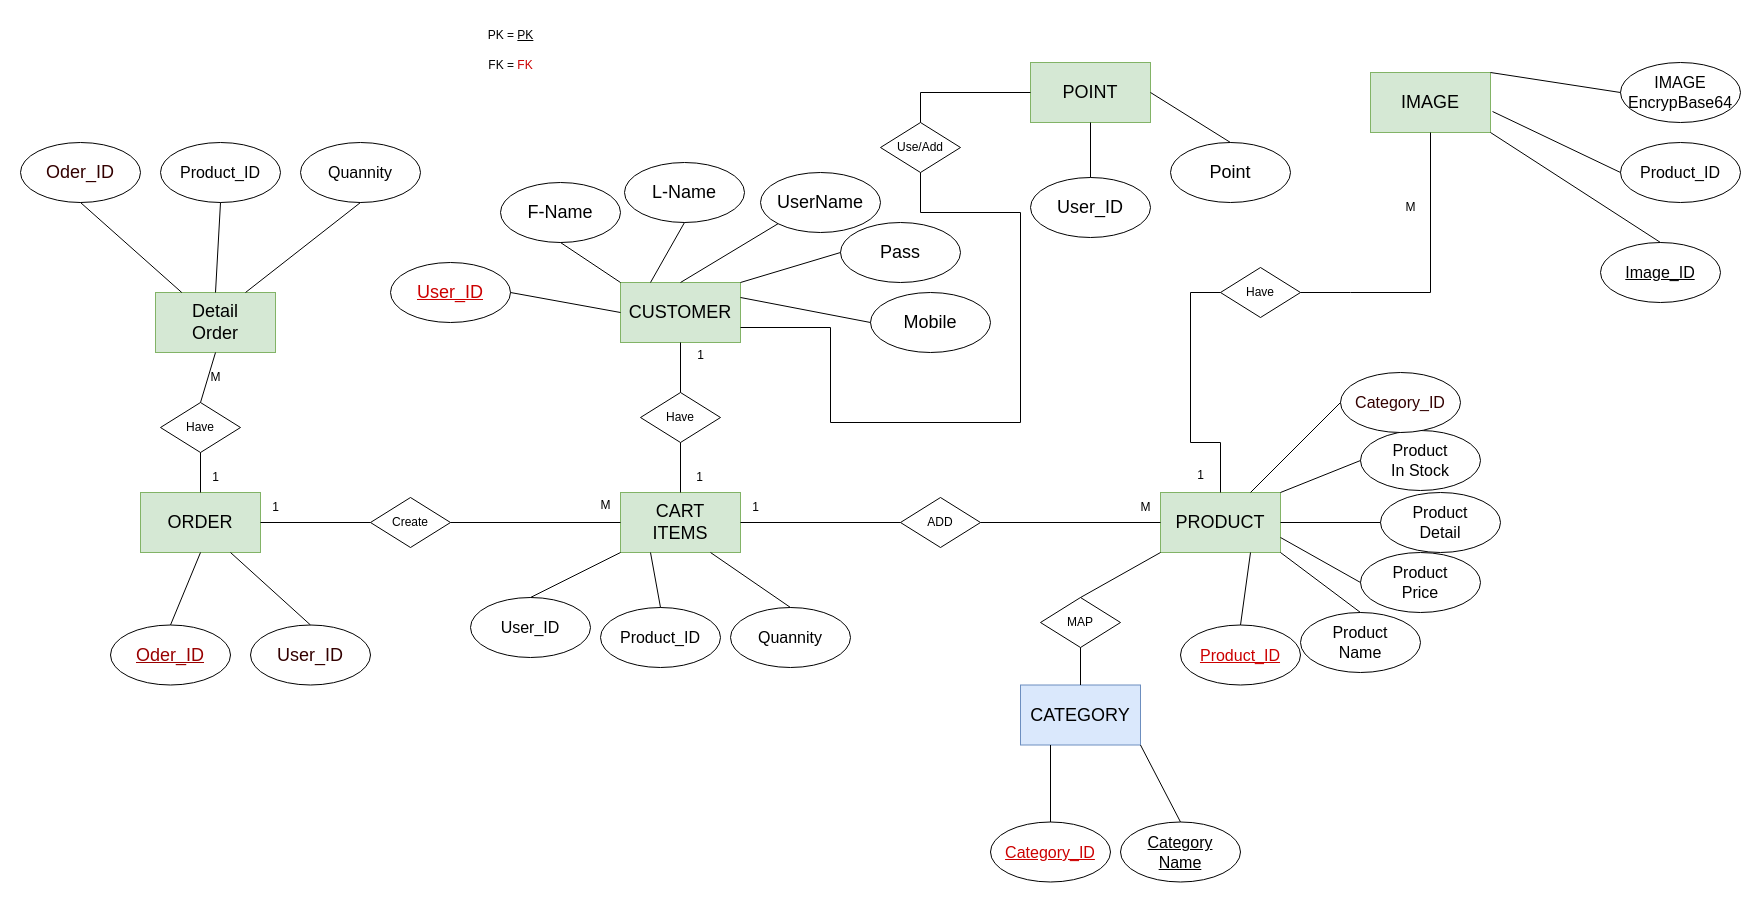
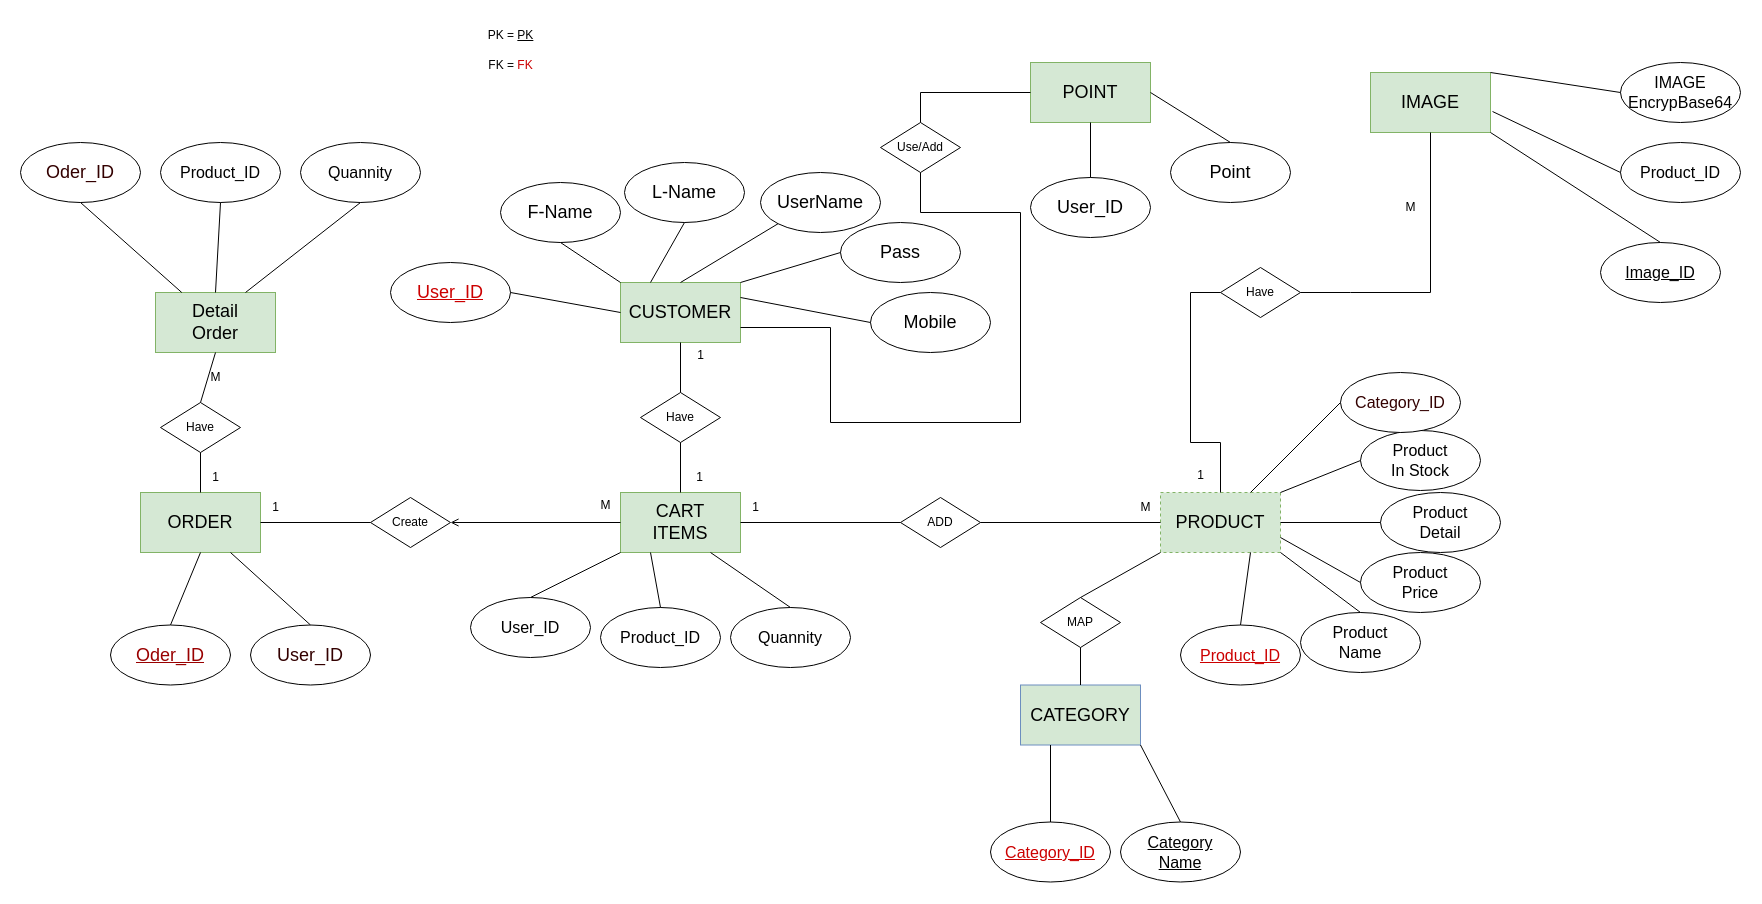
(456, 523) -> (456, 523)
(1221, 523) -> (1221, 523)
(1081, 715) -> (1081, 715)
